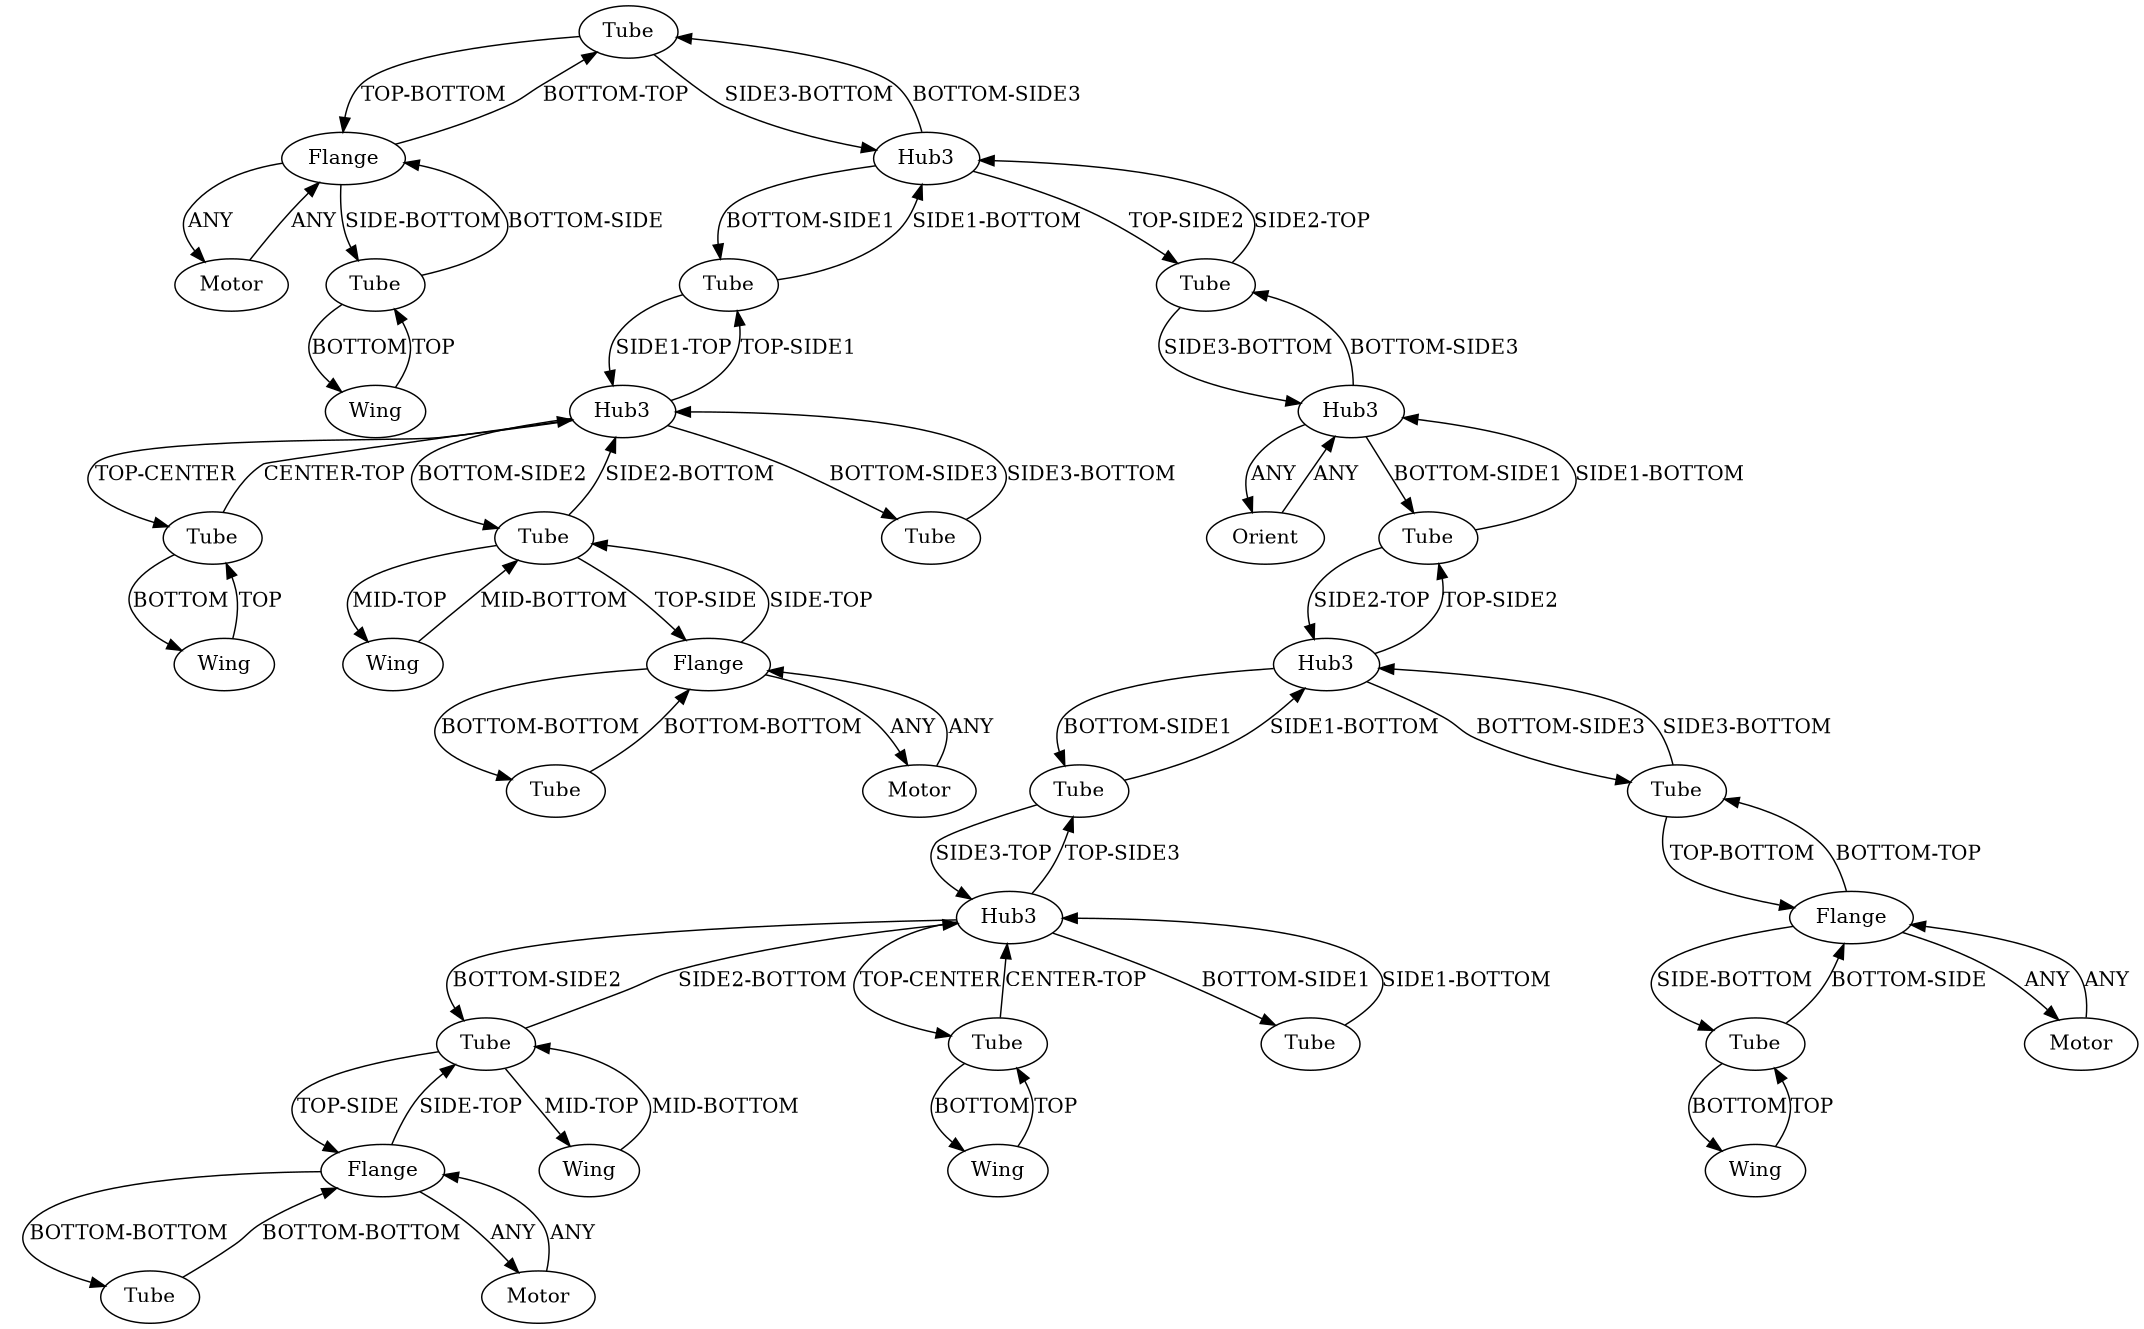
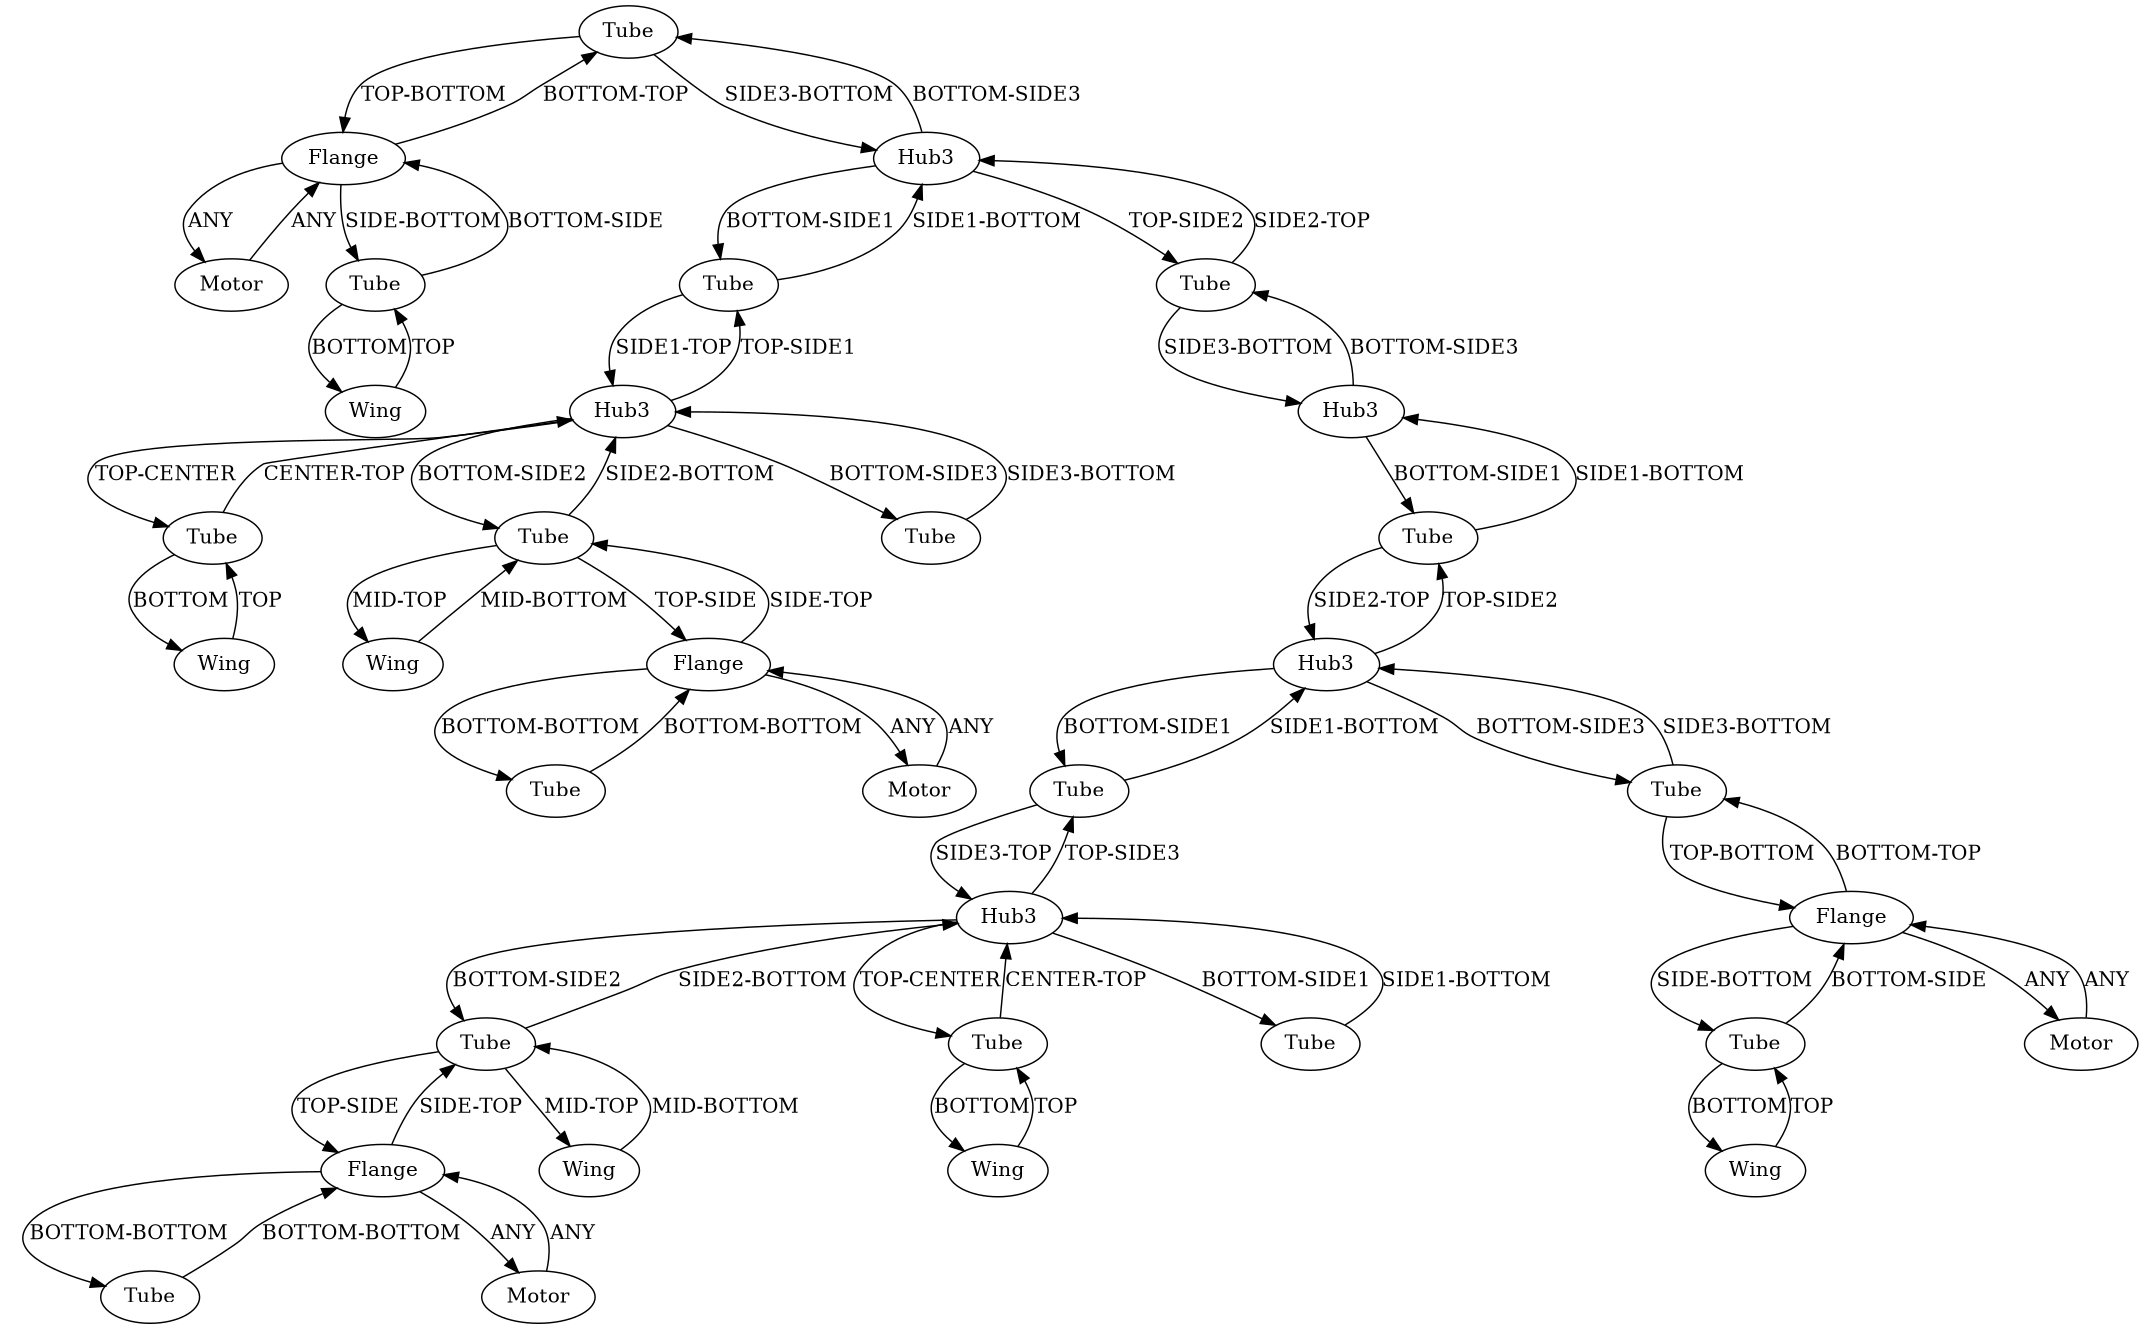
(1265, 538) -> none
